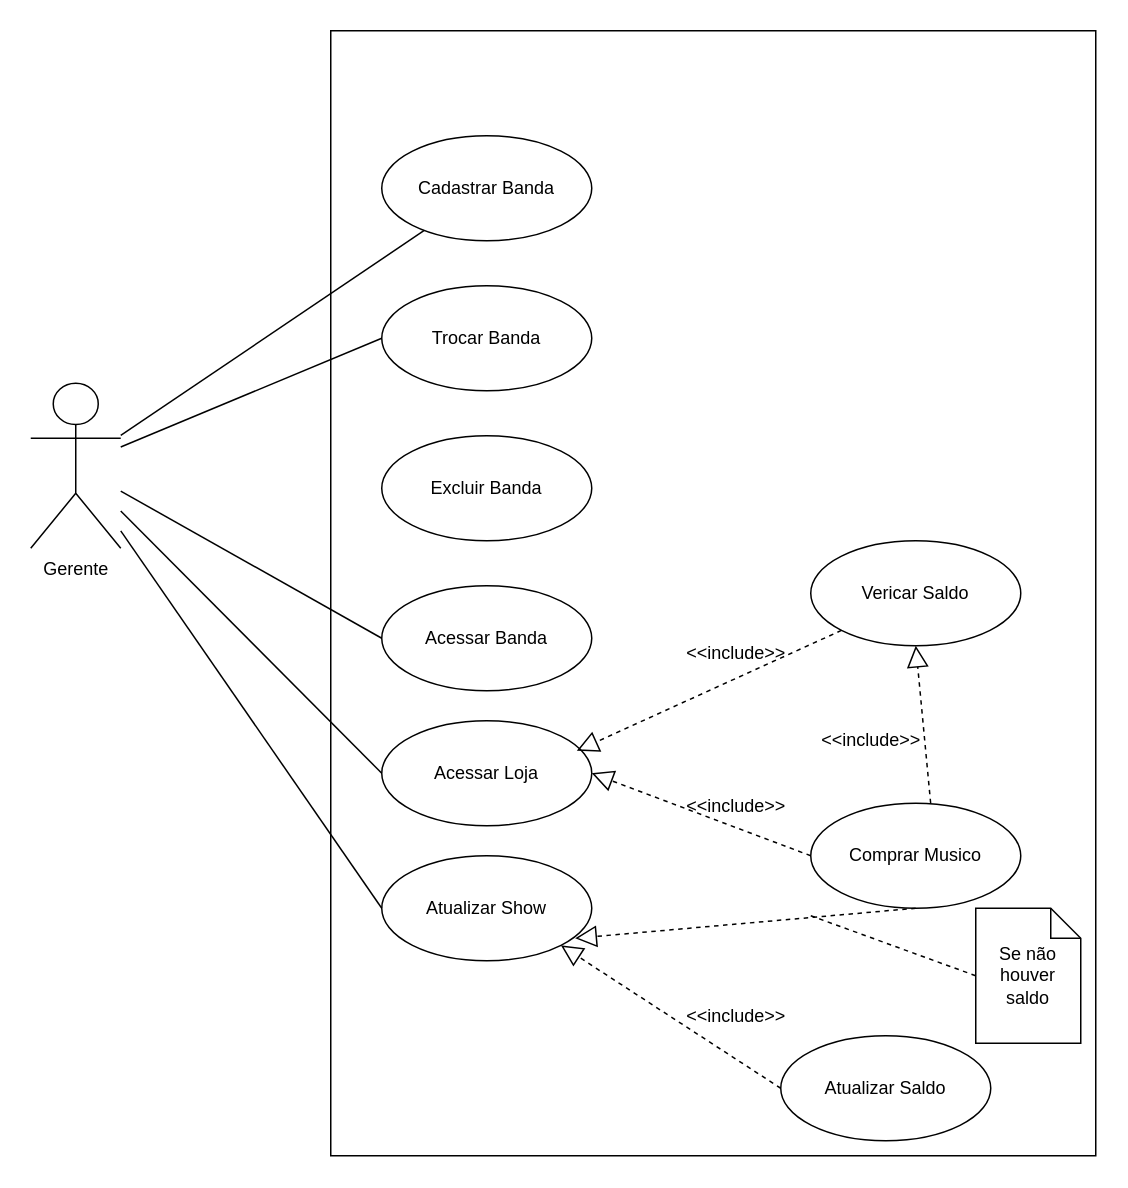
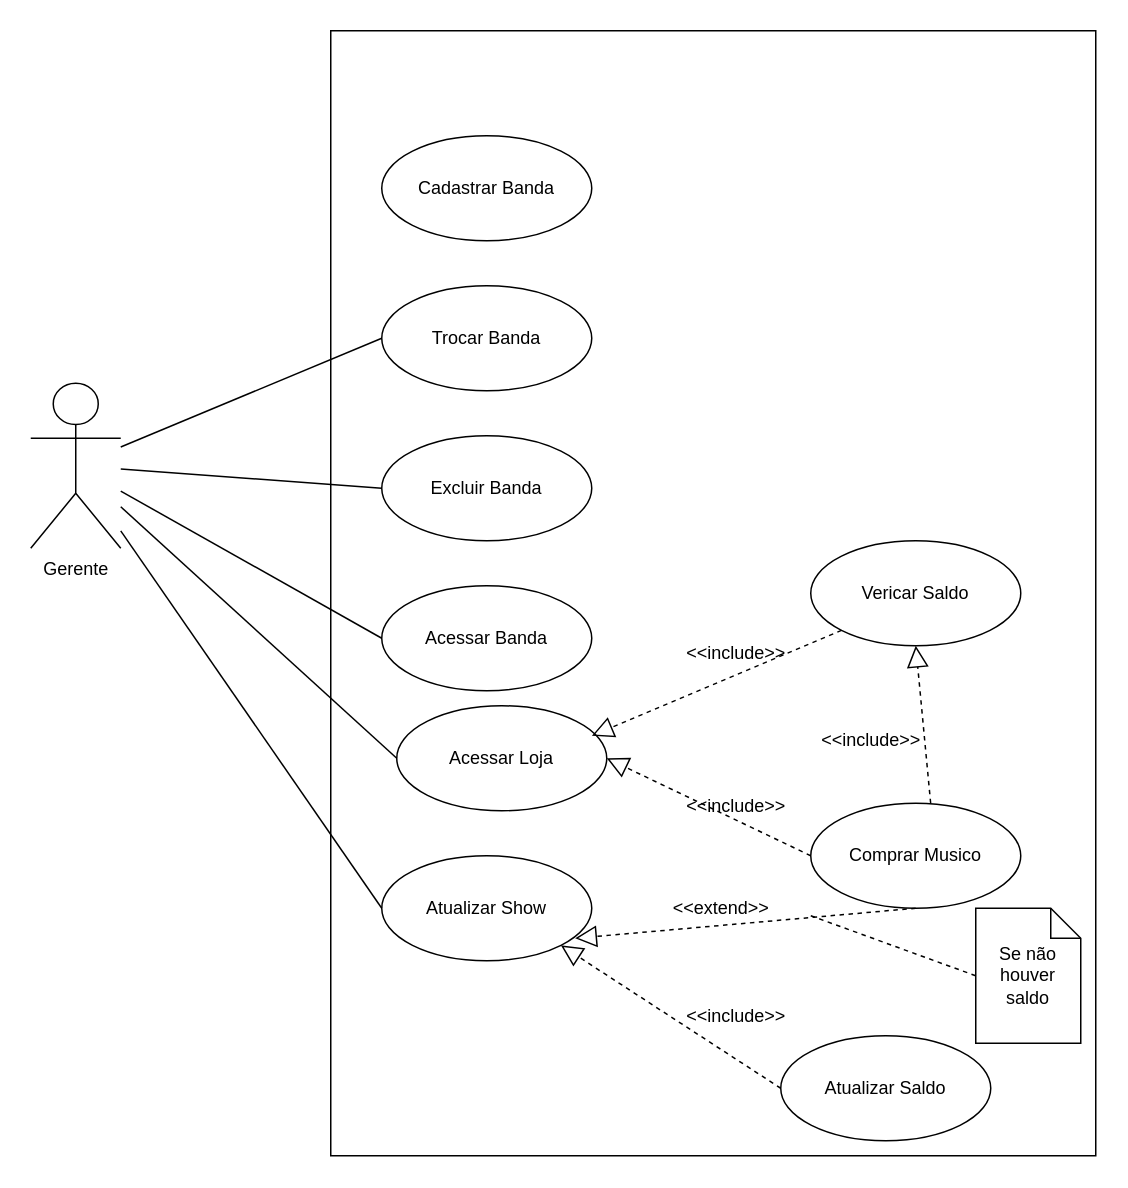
(273, 333) -> (251, 479)
(487, 773) -> (502, 758)
none -> (721, 908)
